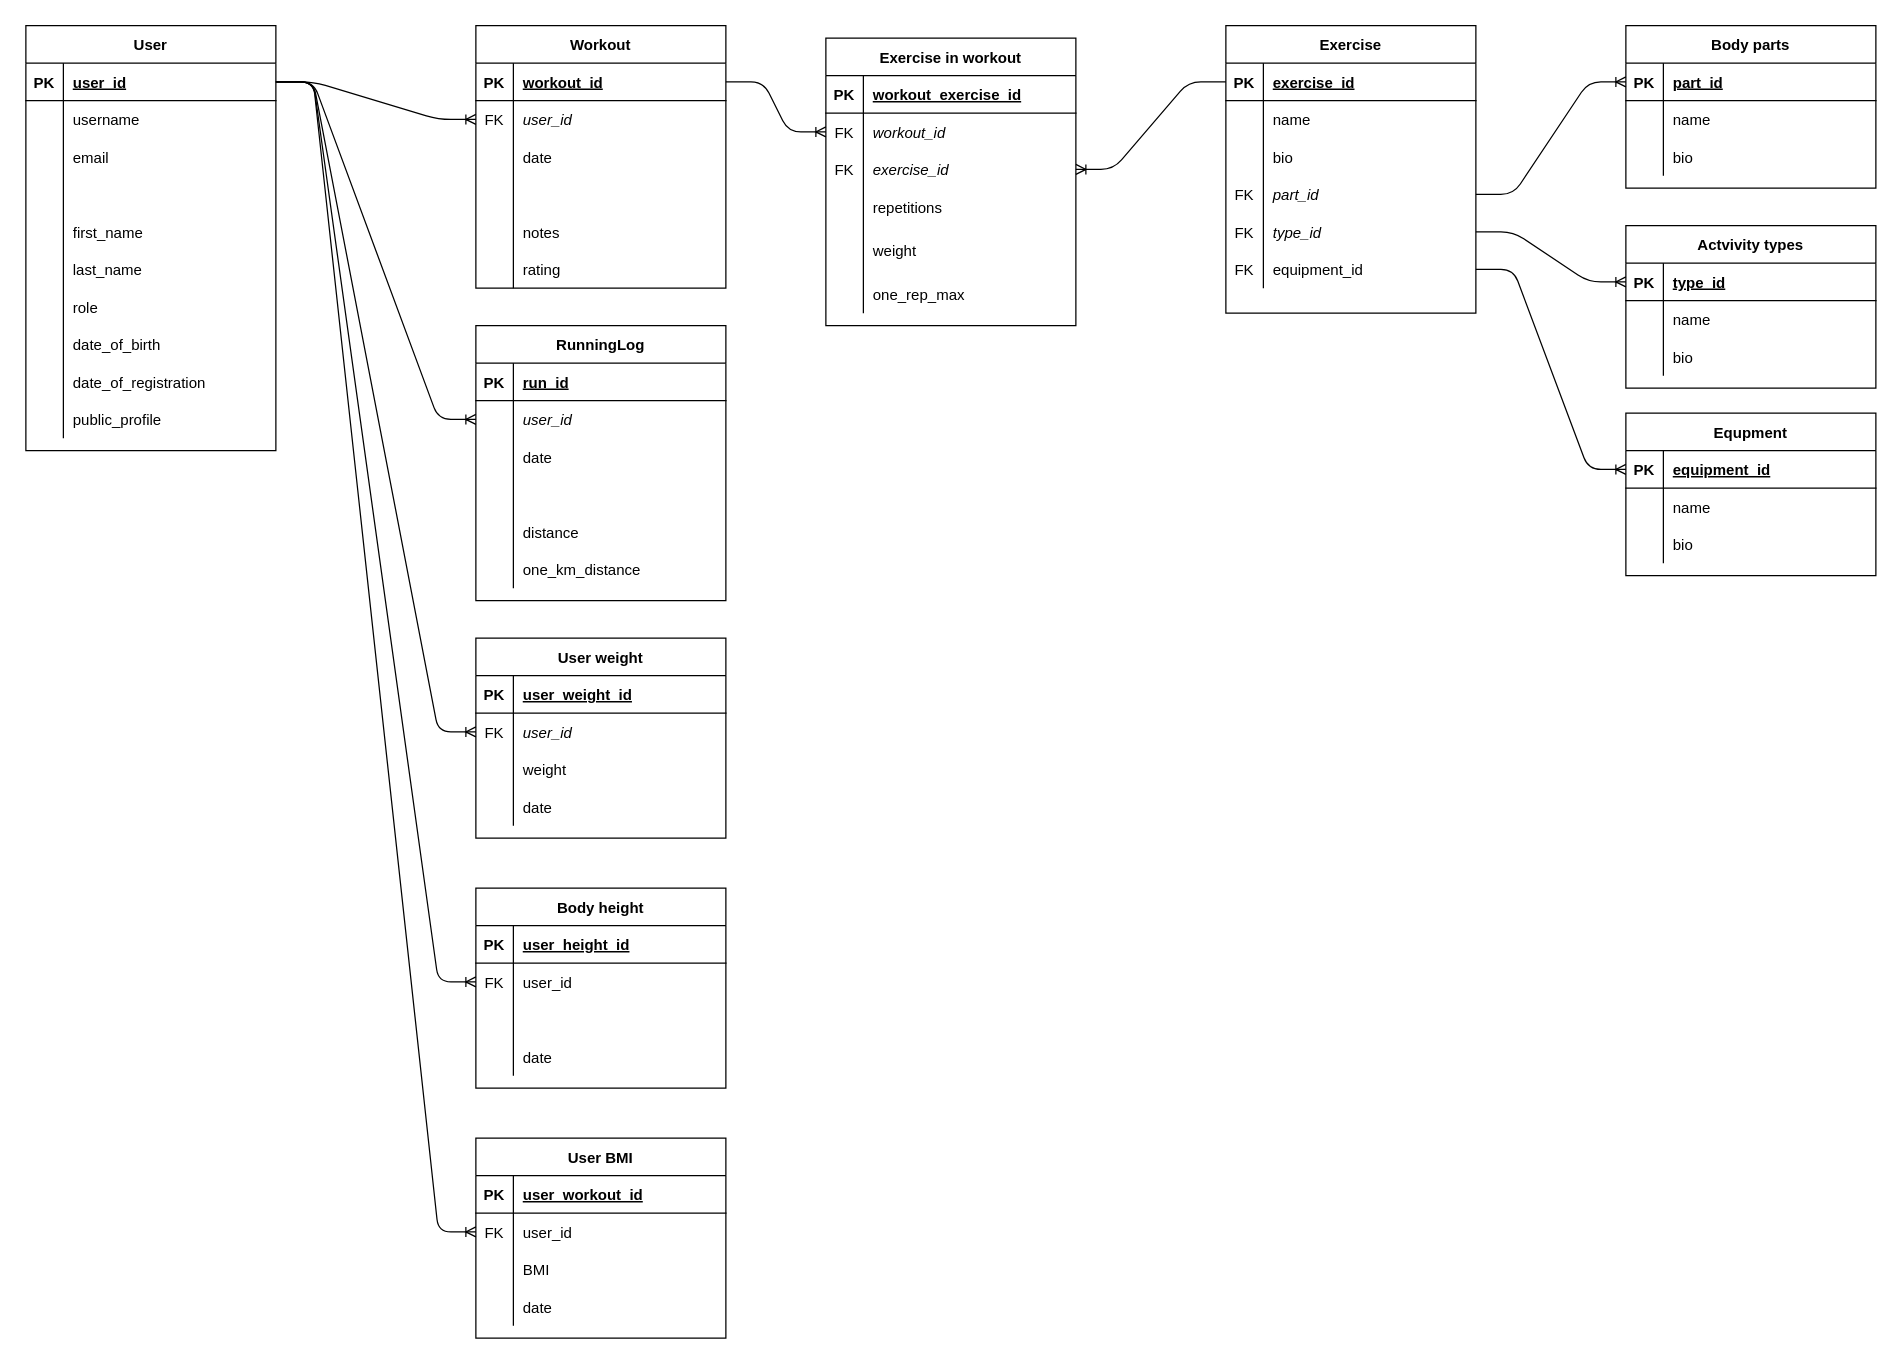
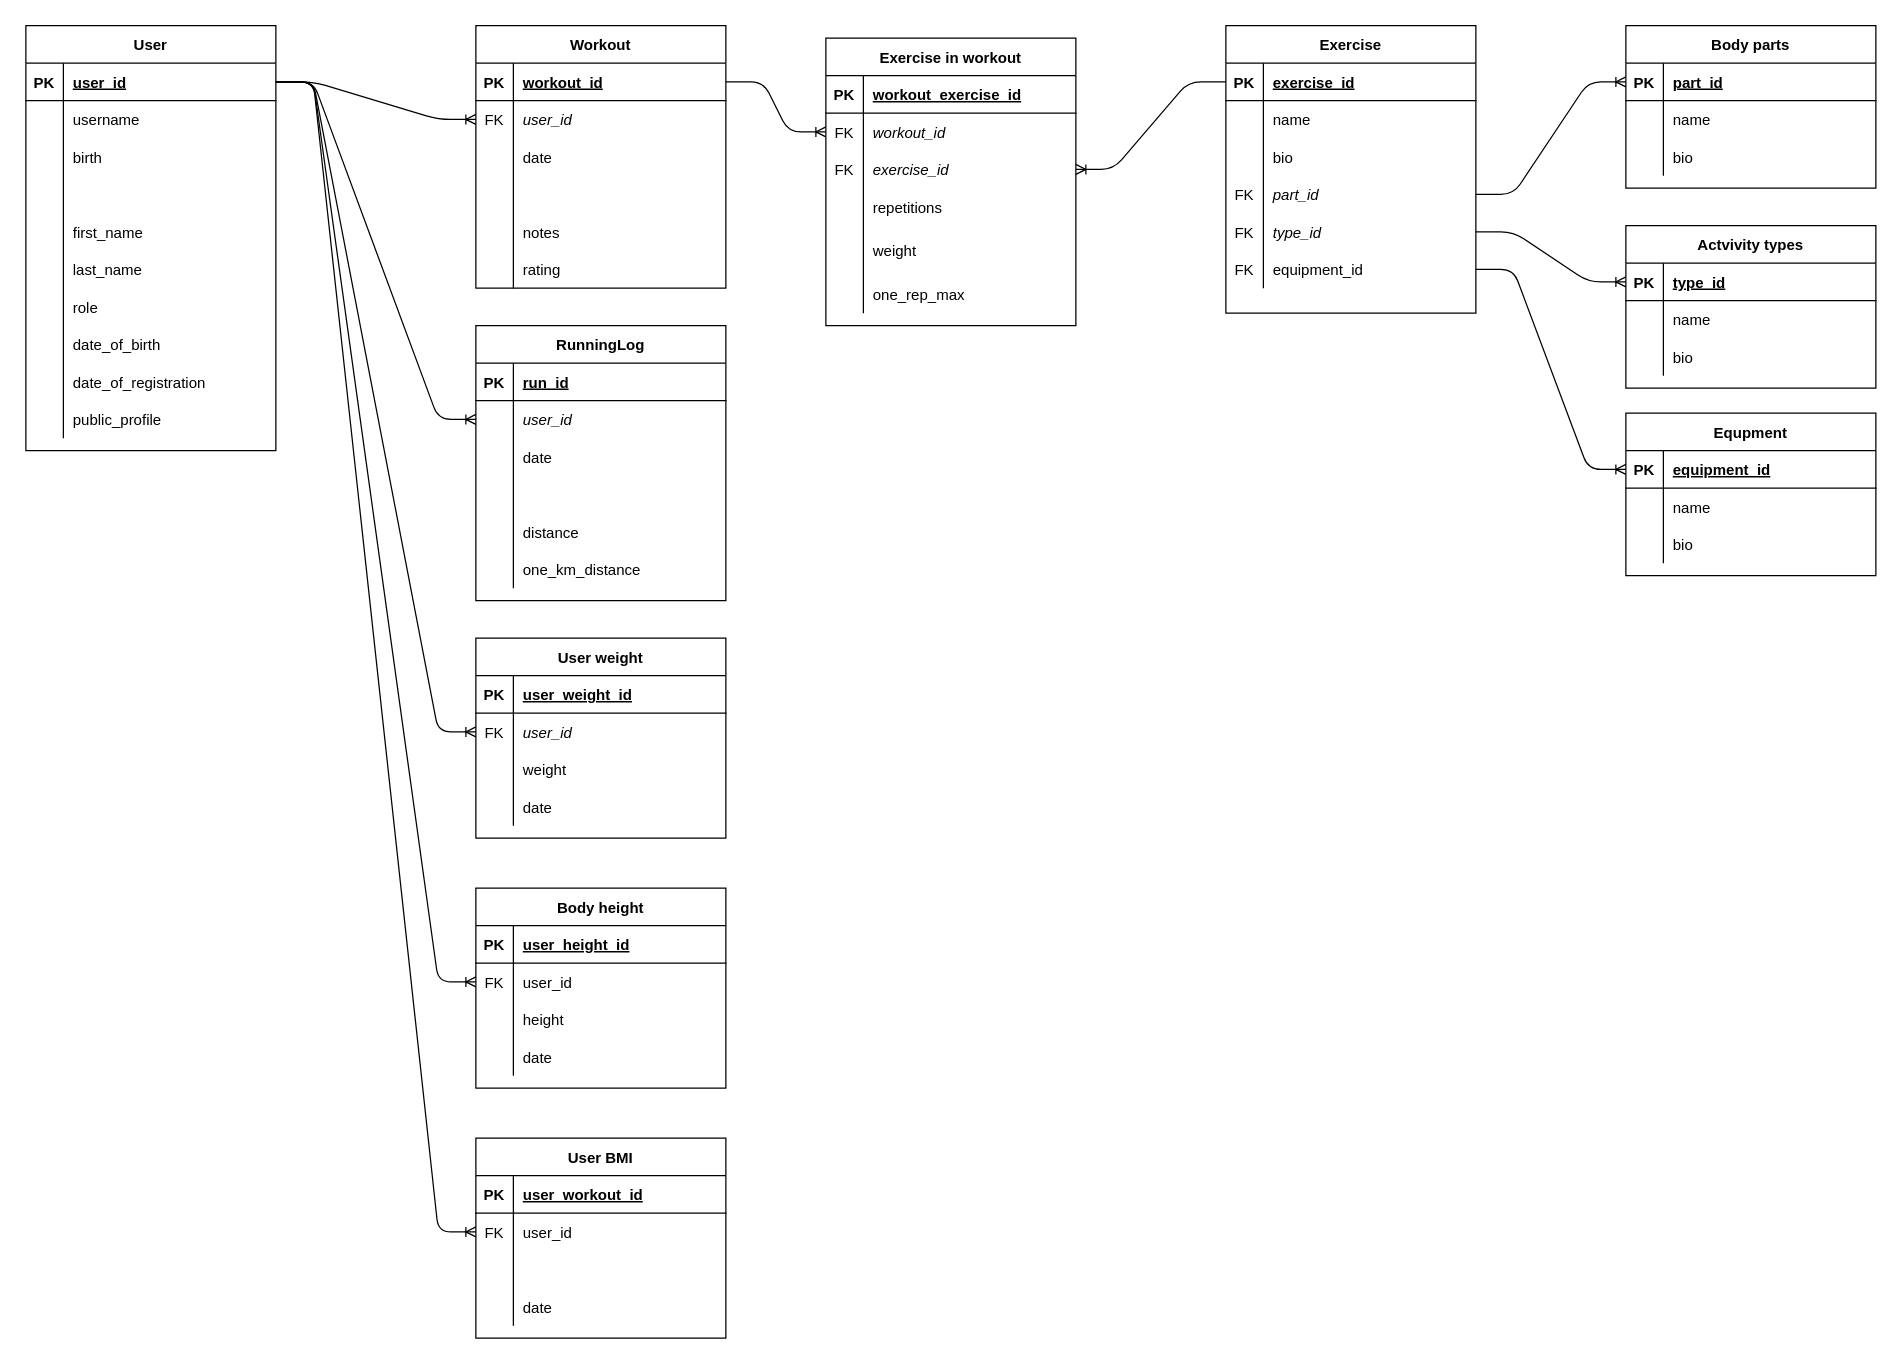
(90, 158) -> (92, 158)
none -> (619, 1019)
(619, 1269) -> none
